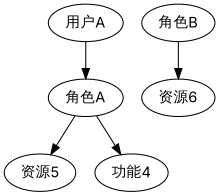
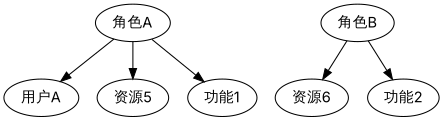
(86, 55) -> (91, 57)
none -> (403, 98)
(132, 173) -> (222, 98)
